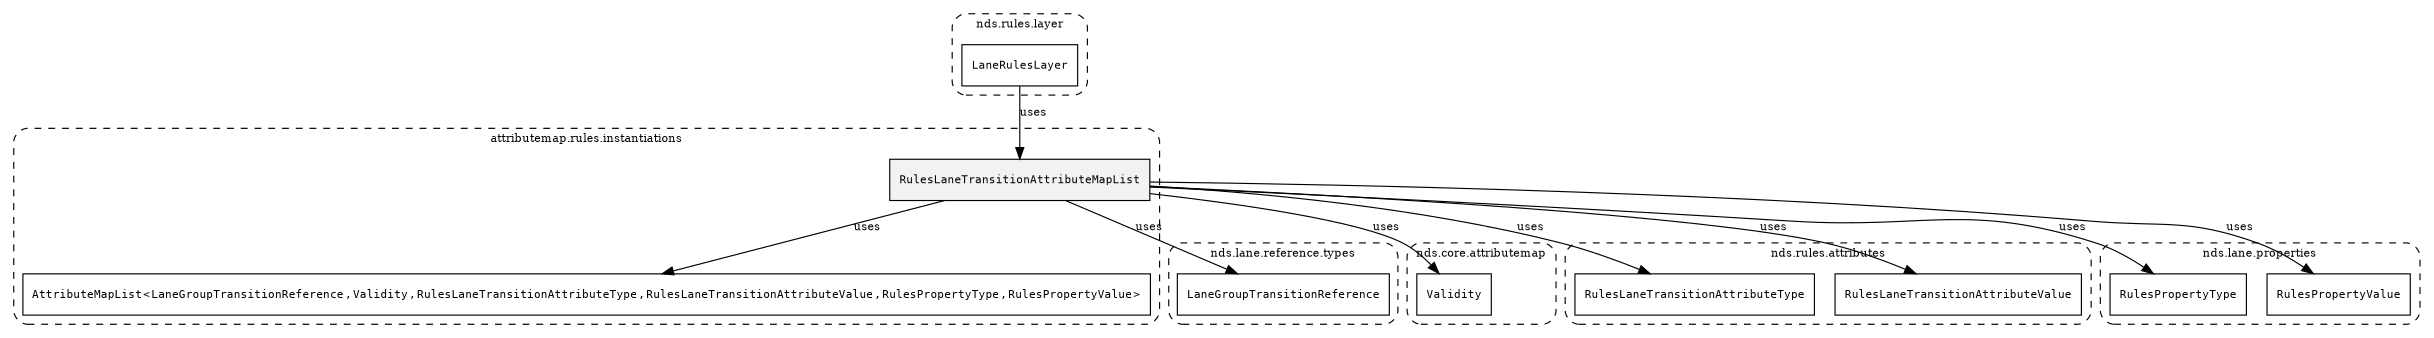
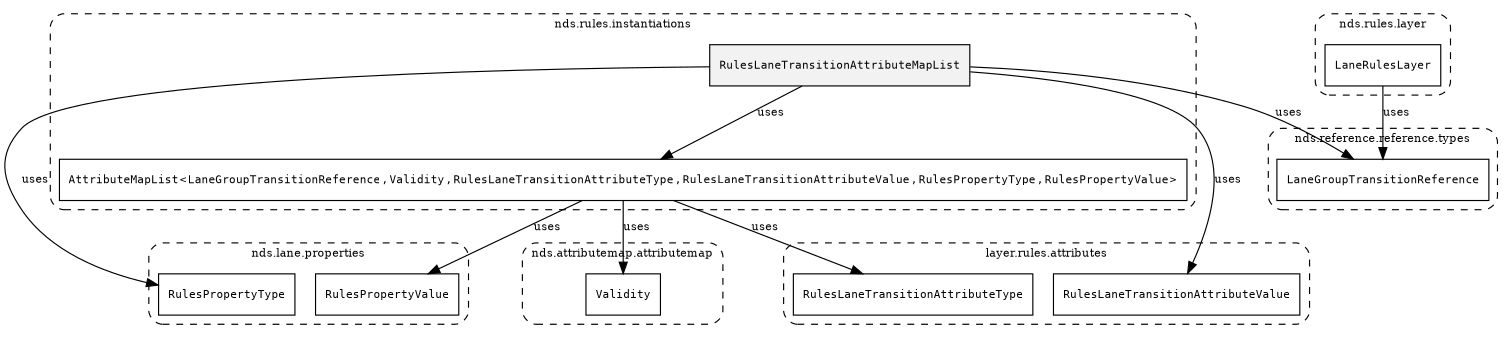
(1020, 117) -> (1383, 117)
(587, 139) -> (623, 25)
(1731, 199) -> (510, 235)
(1398, 211) -> (763, 235)
(1296, 214) -> (623, 231)
(1283, 254) -> (1383, 139)
(1482, 254) -> (623, 254)
(1828, 254) -> (1047, 254)
